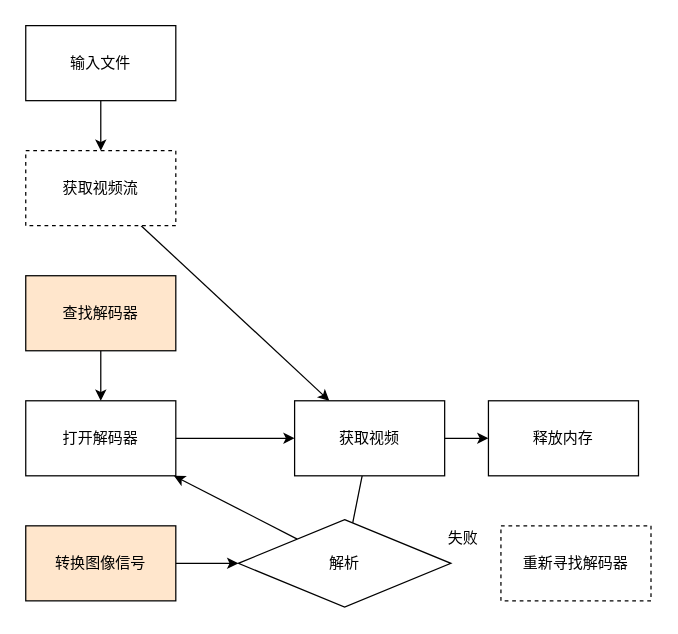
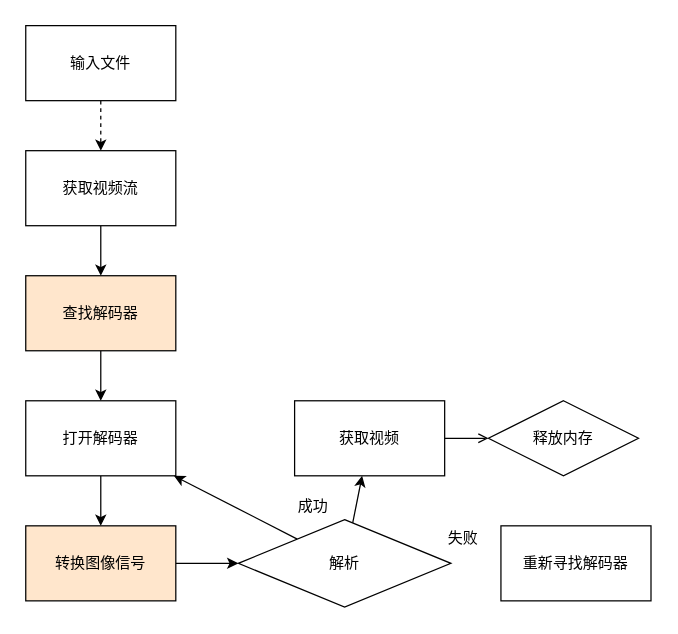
(101, 121) -> (101, 121)
(101, 188) -> (101, 188)
(232, 310) -> (101, 247)
(231, 438) -> (101, 497)
(478, 438) -> (481, 438)
(563, 438) -> (563, 438)
(361, 482) -> (360, 485)
none -> (313, 507)
(576, 563) -> (576, 563)
